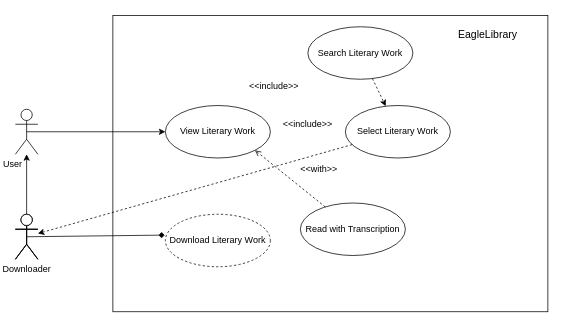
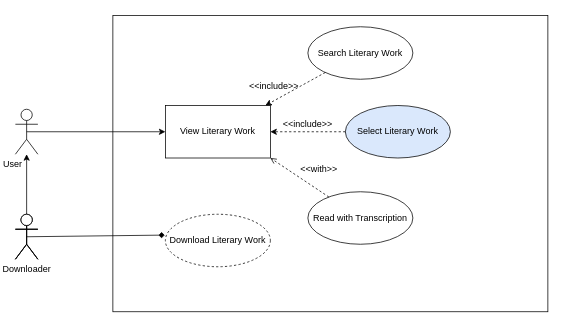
(488, 34) -> none
(379, 92) -> (284, 95)
(218, 132) -> (218, 132)
(398, 132) -> (398, 132)
(196, 189) -> (310, 132)
(353, 229) -> (360, 218)
